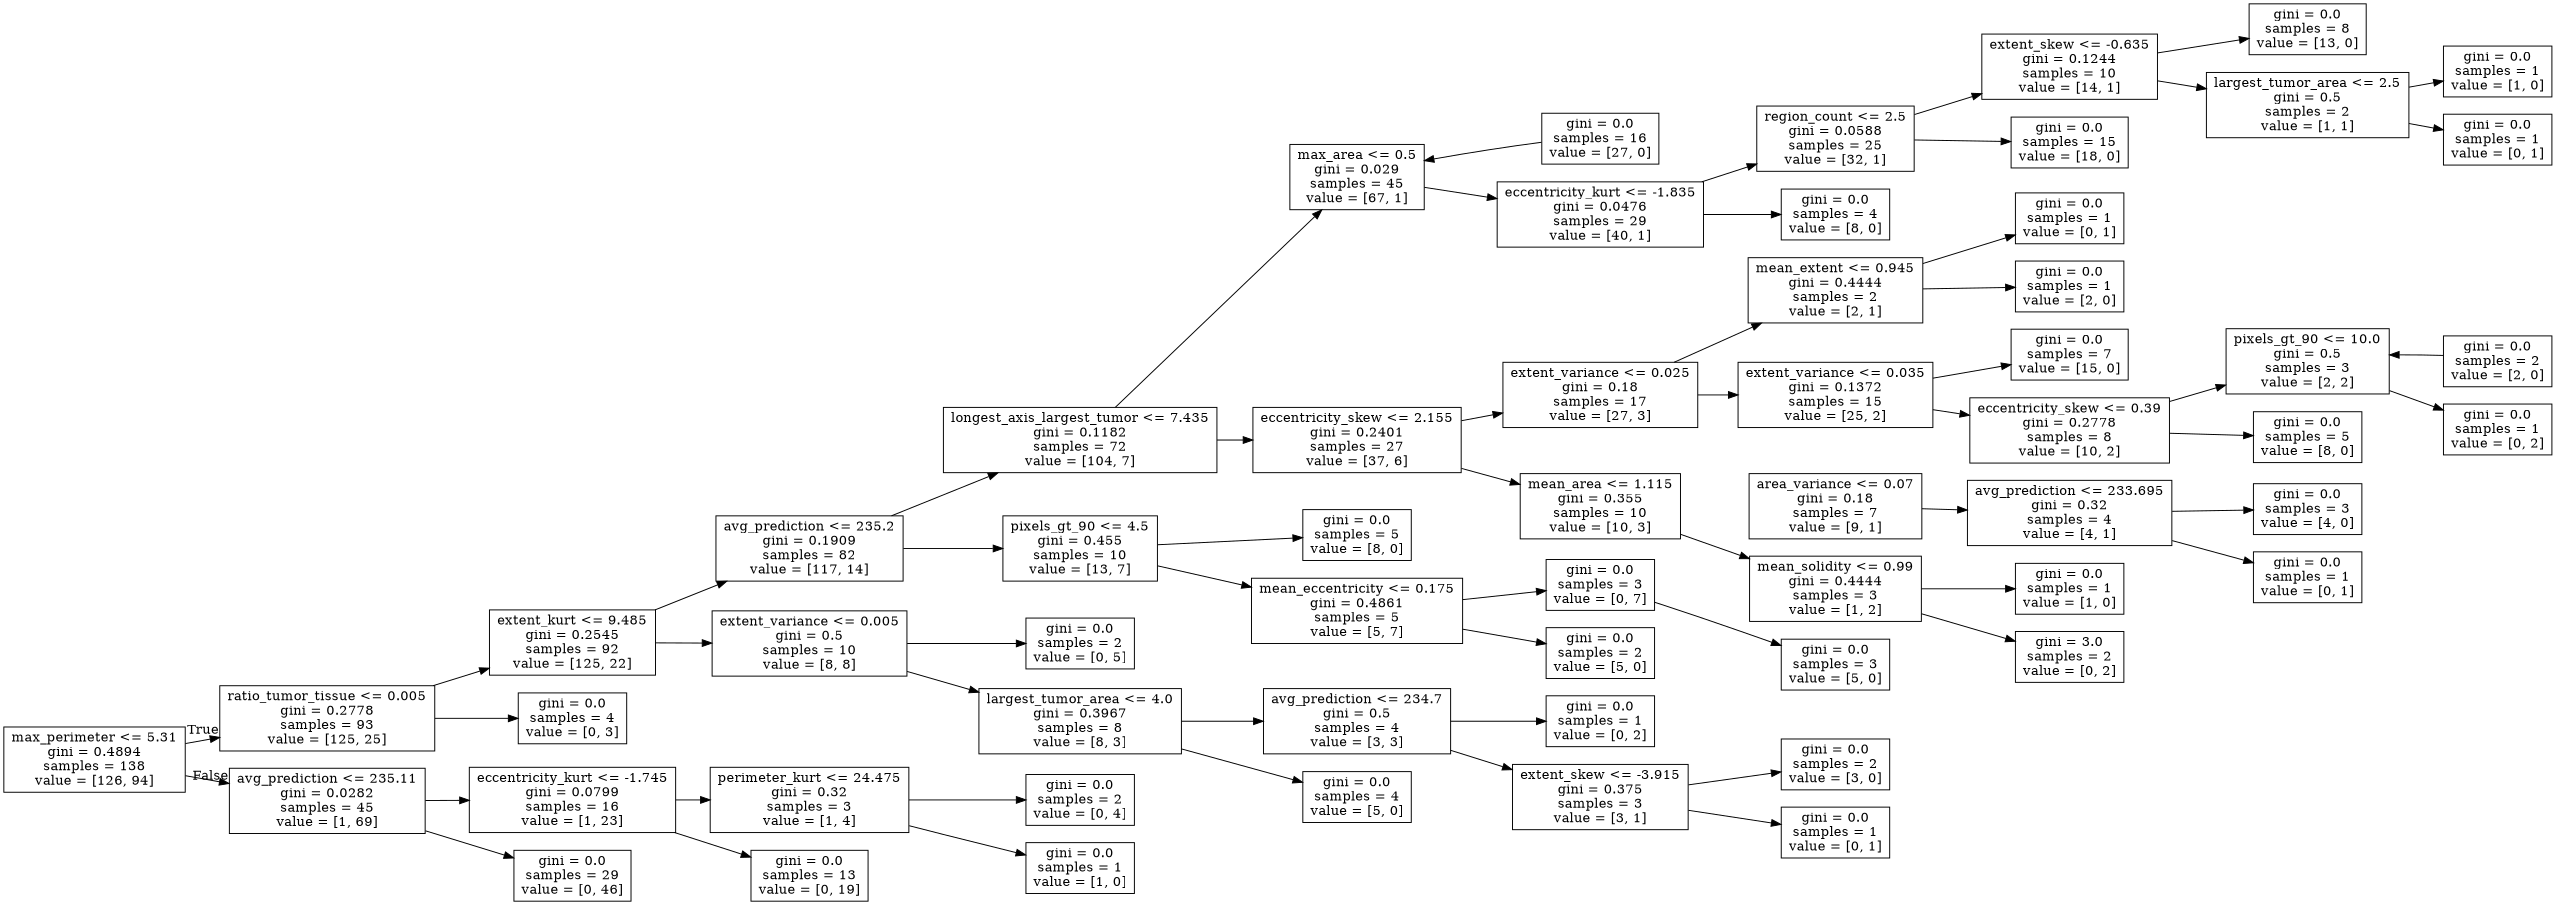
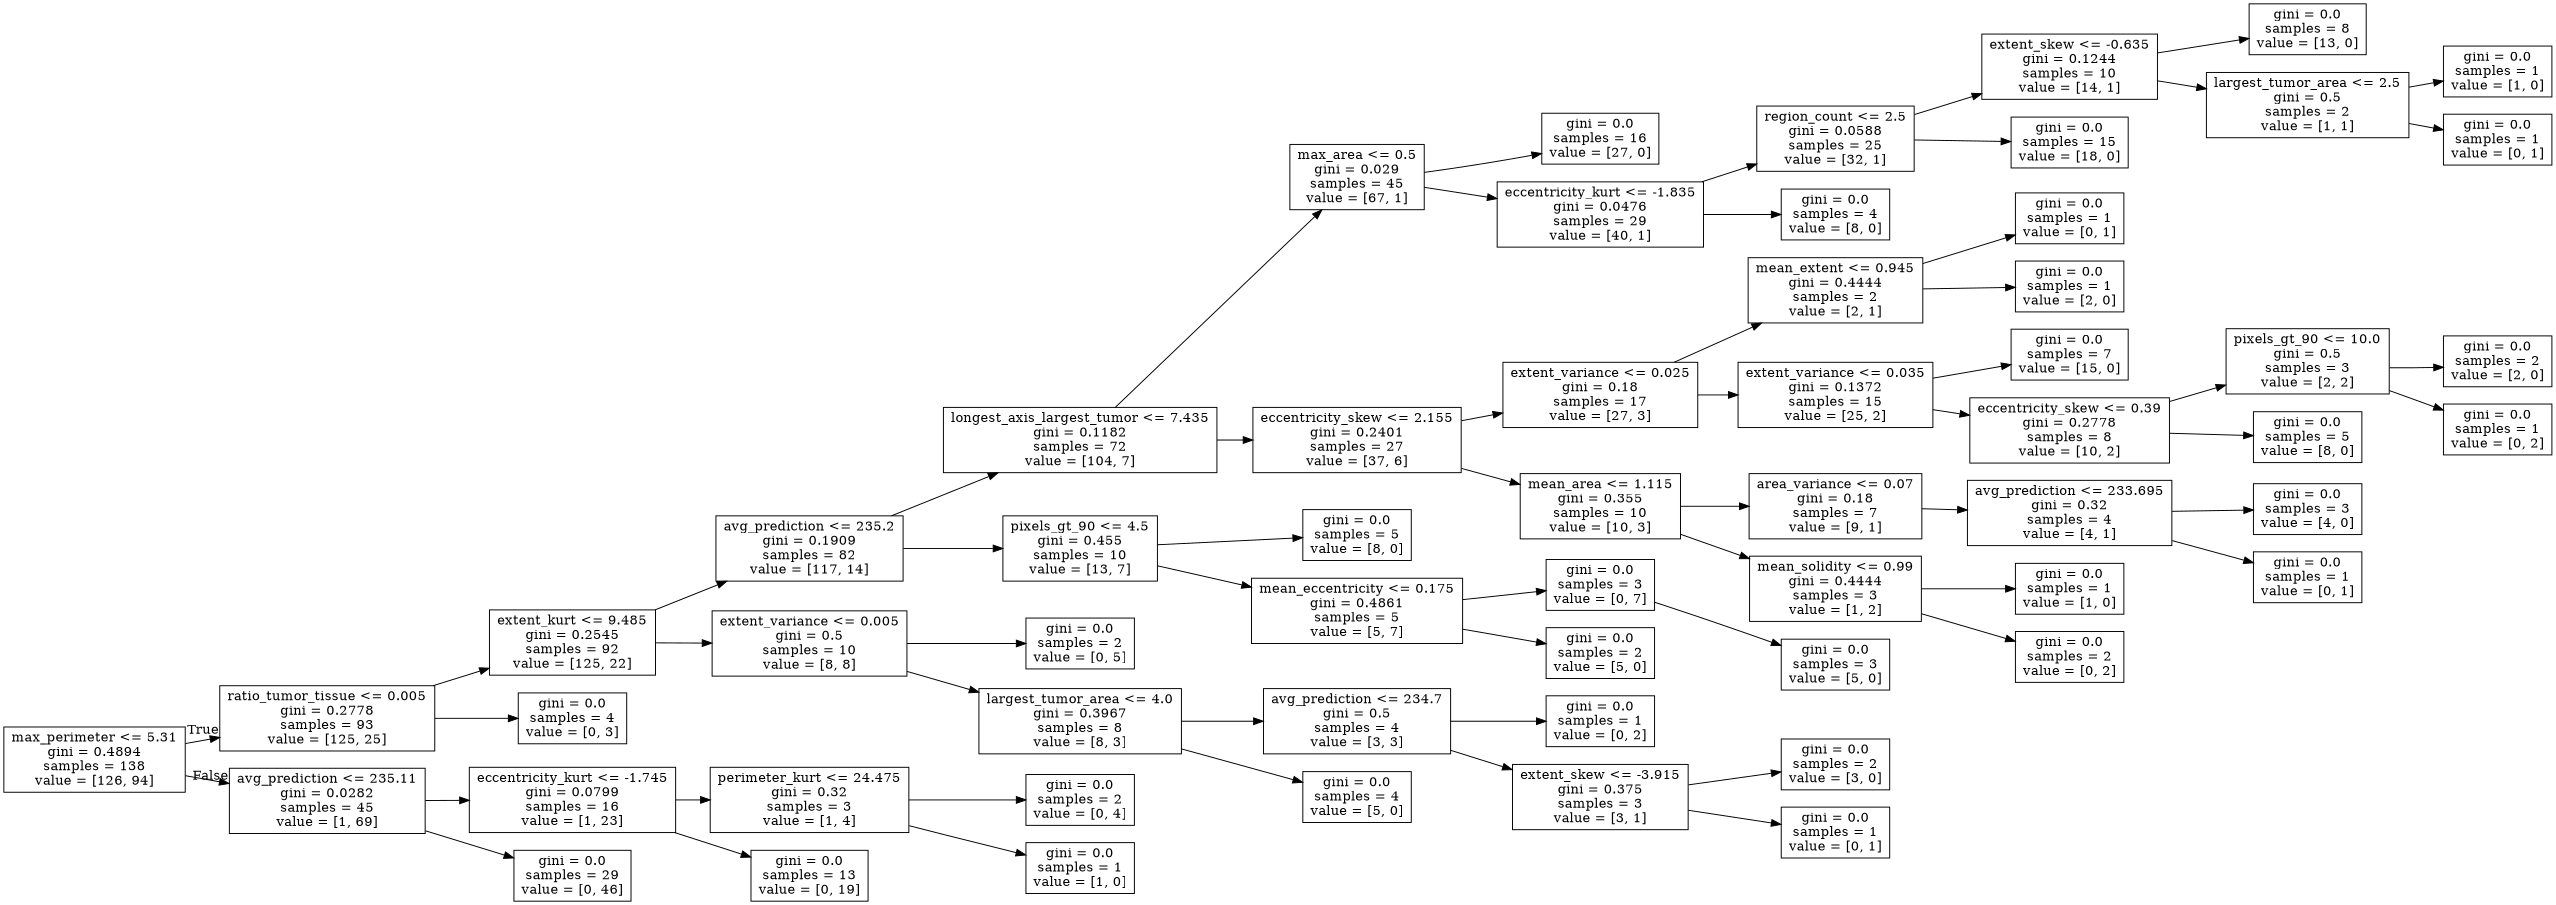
(1488, 150) -> (1478, 164)
(2421, 355) -> (2412, 368)
none -> (1710, 506)
(2070, 657) -> (2070, 657)
